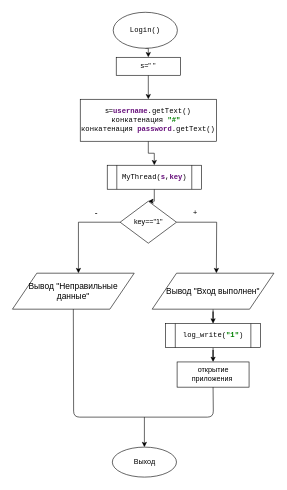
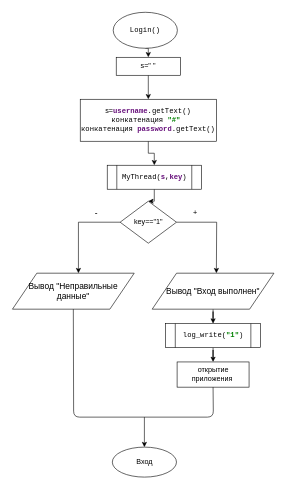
(145, 462) -> (145, 462)
